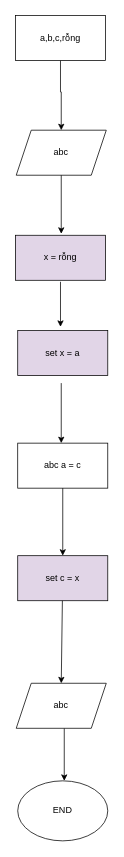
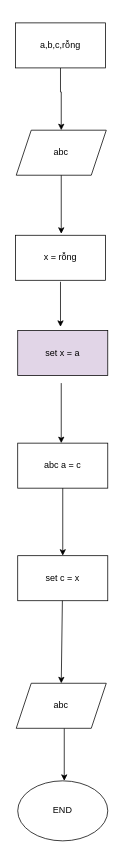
(60, 38) -> (60, 45)
(60, 258) -> (60, 258)
(63, 578) -> (63, 578)
